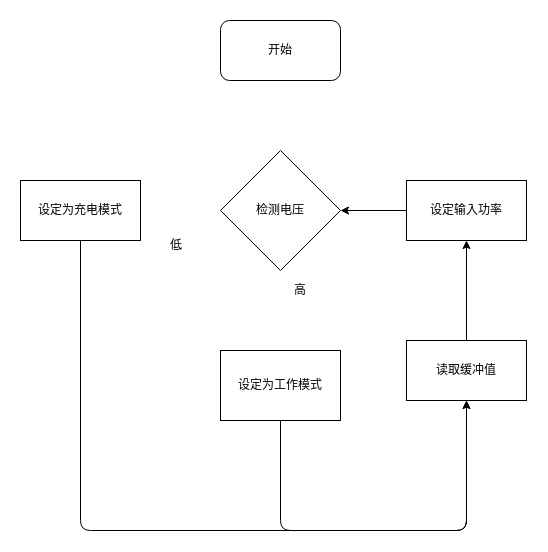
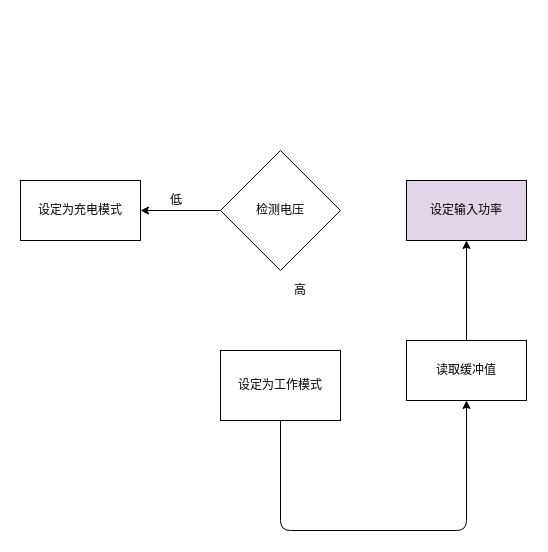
(281, 51) -> none
none -> (184, 211)
(377, 211) -> none
(467, 211) -> (467, 211)
(177, 246) -> (177, 201)
(81, 482) -> none
